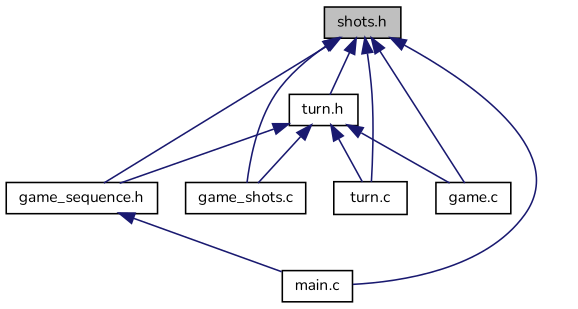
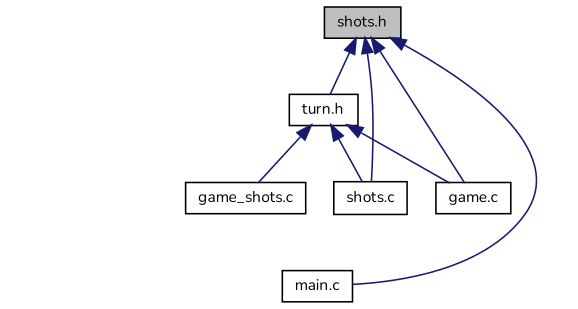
(269, 105) -> none
(82, 198) -> none
(370, 198) -> (370, 198)
